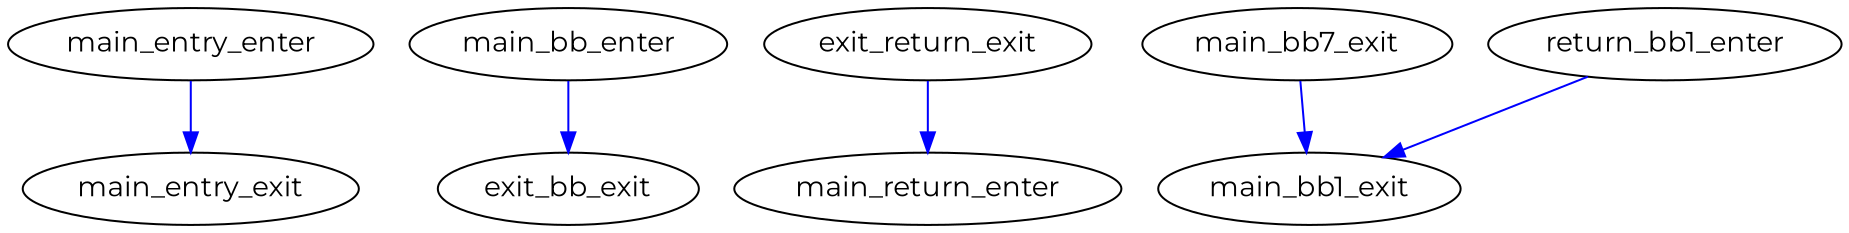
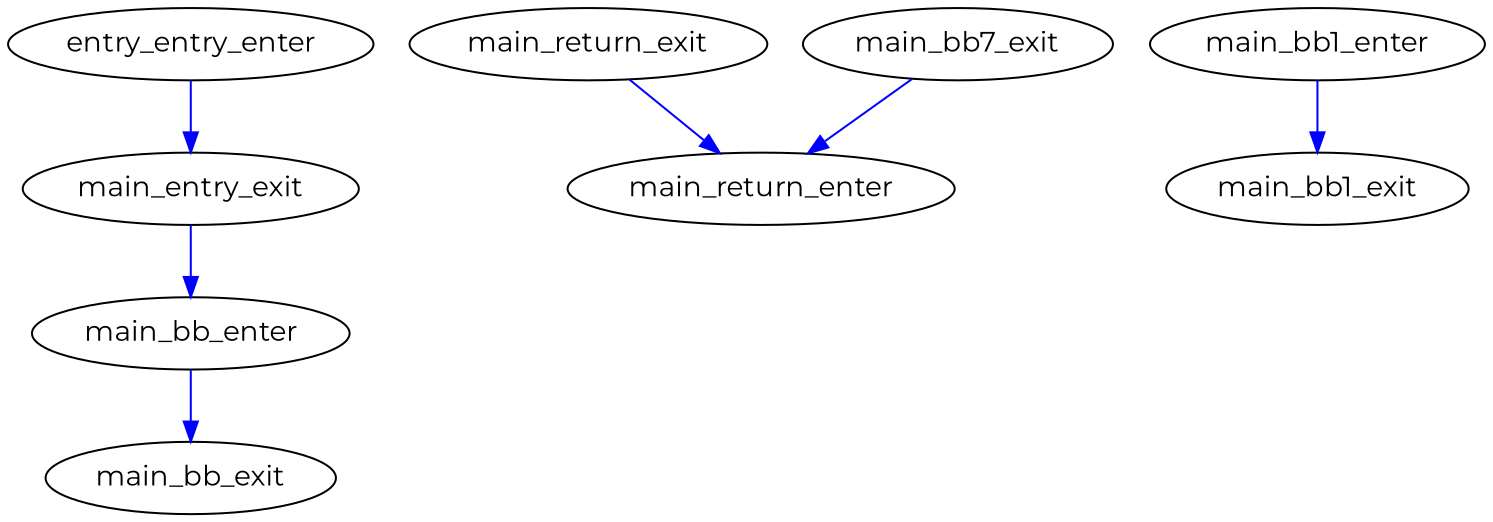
(191, 44) -> (191, 44)
(928, 44) -> (588, 44)
(1665, 44) -> (1317, 44)
(1303, 107) -> (869, 110)
(568, 189) -> (191, 478)
none -> (191, 251)
